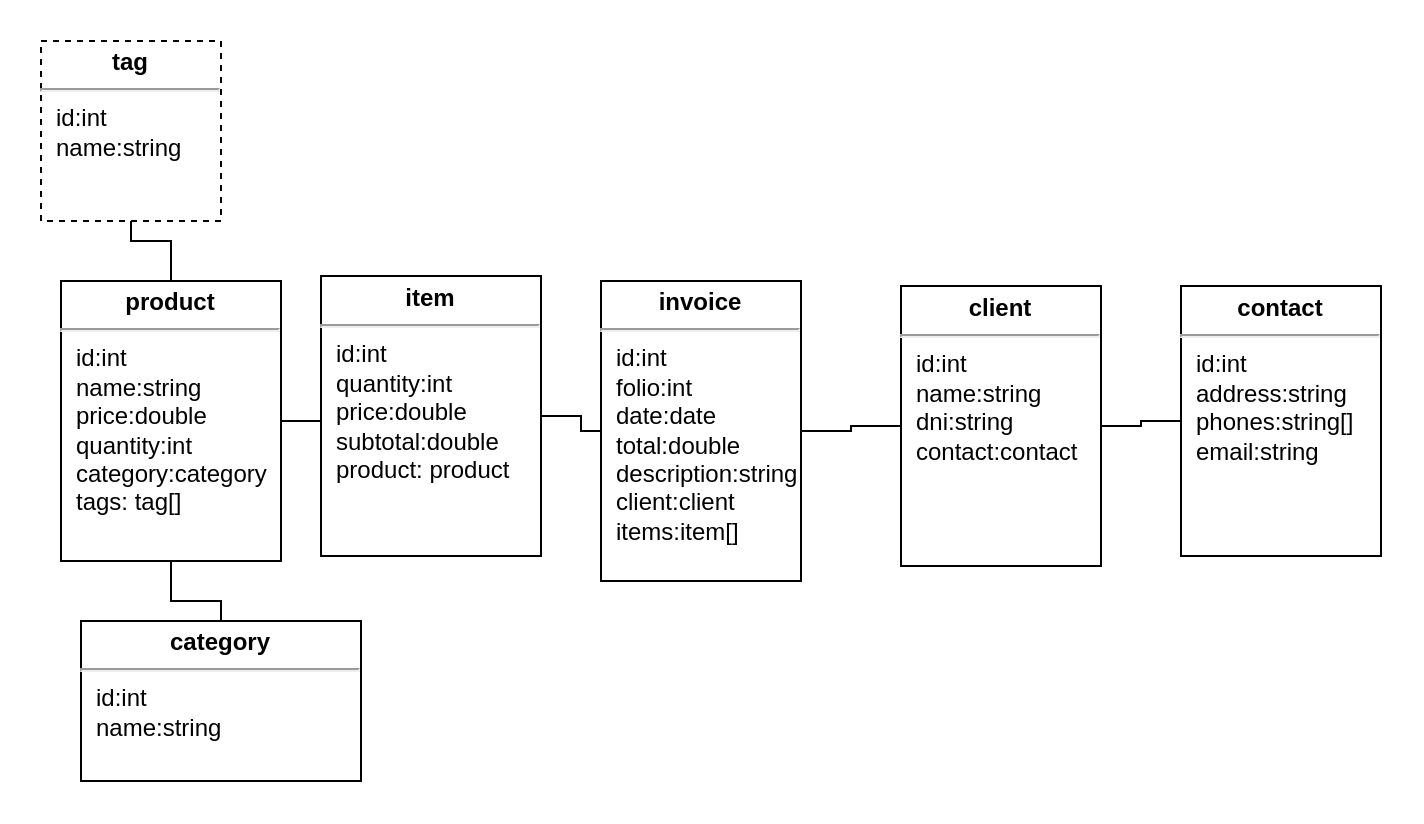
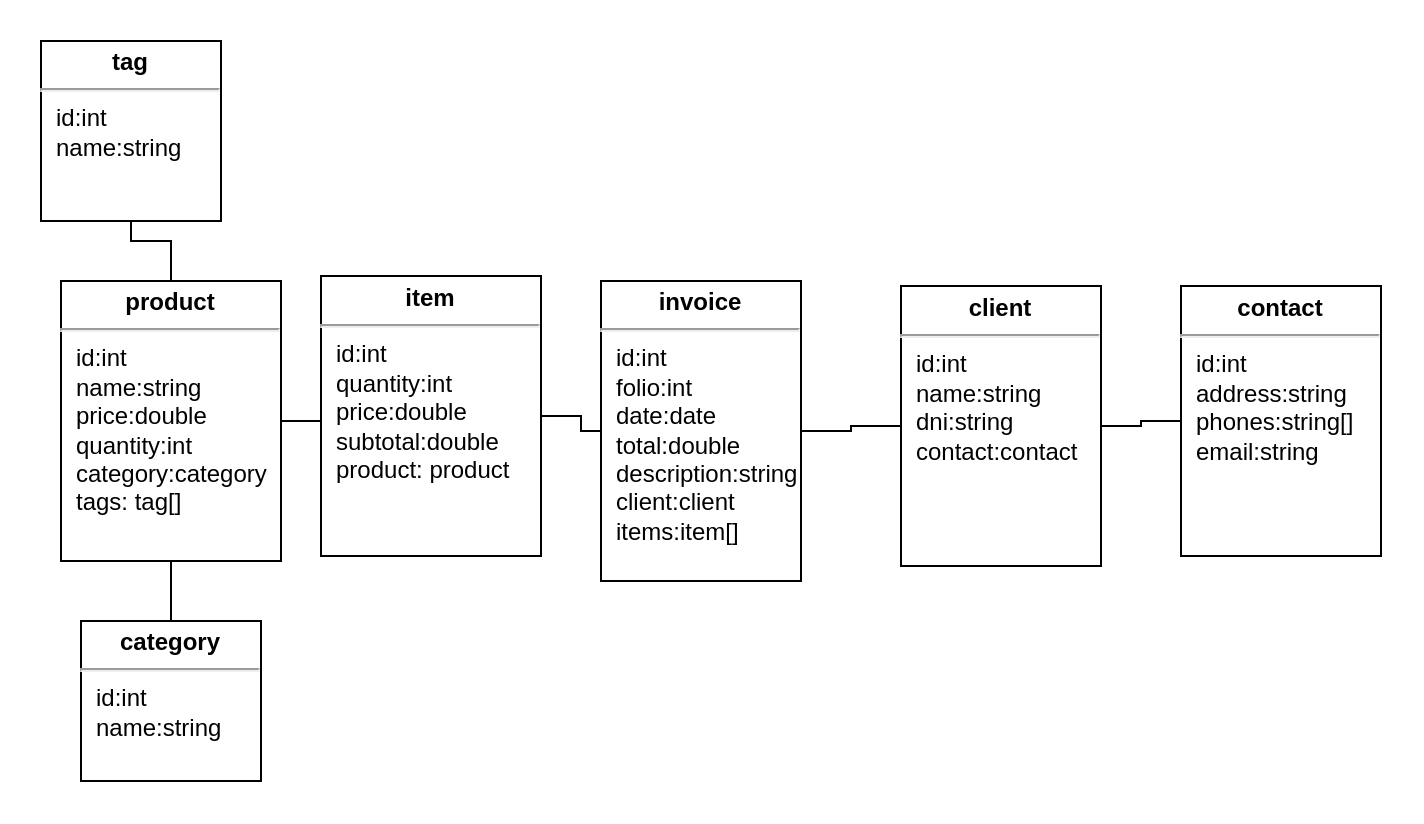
(131, 131) -> (131, 131)
(221, 701) -> (171, 701)
